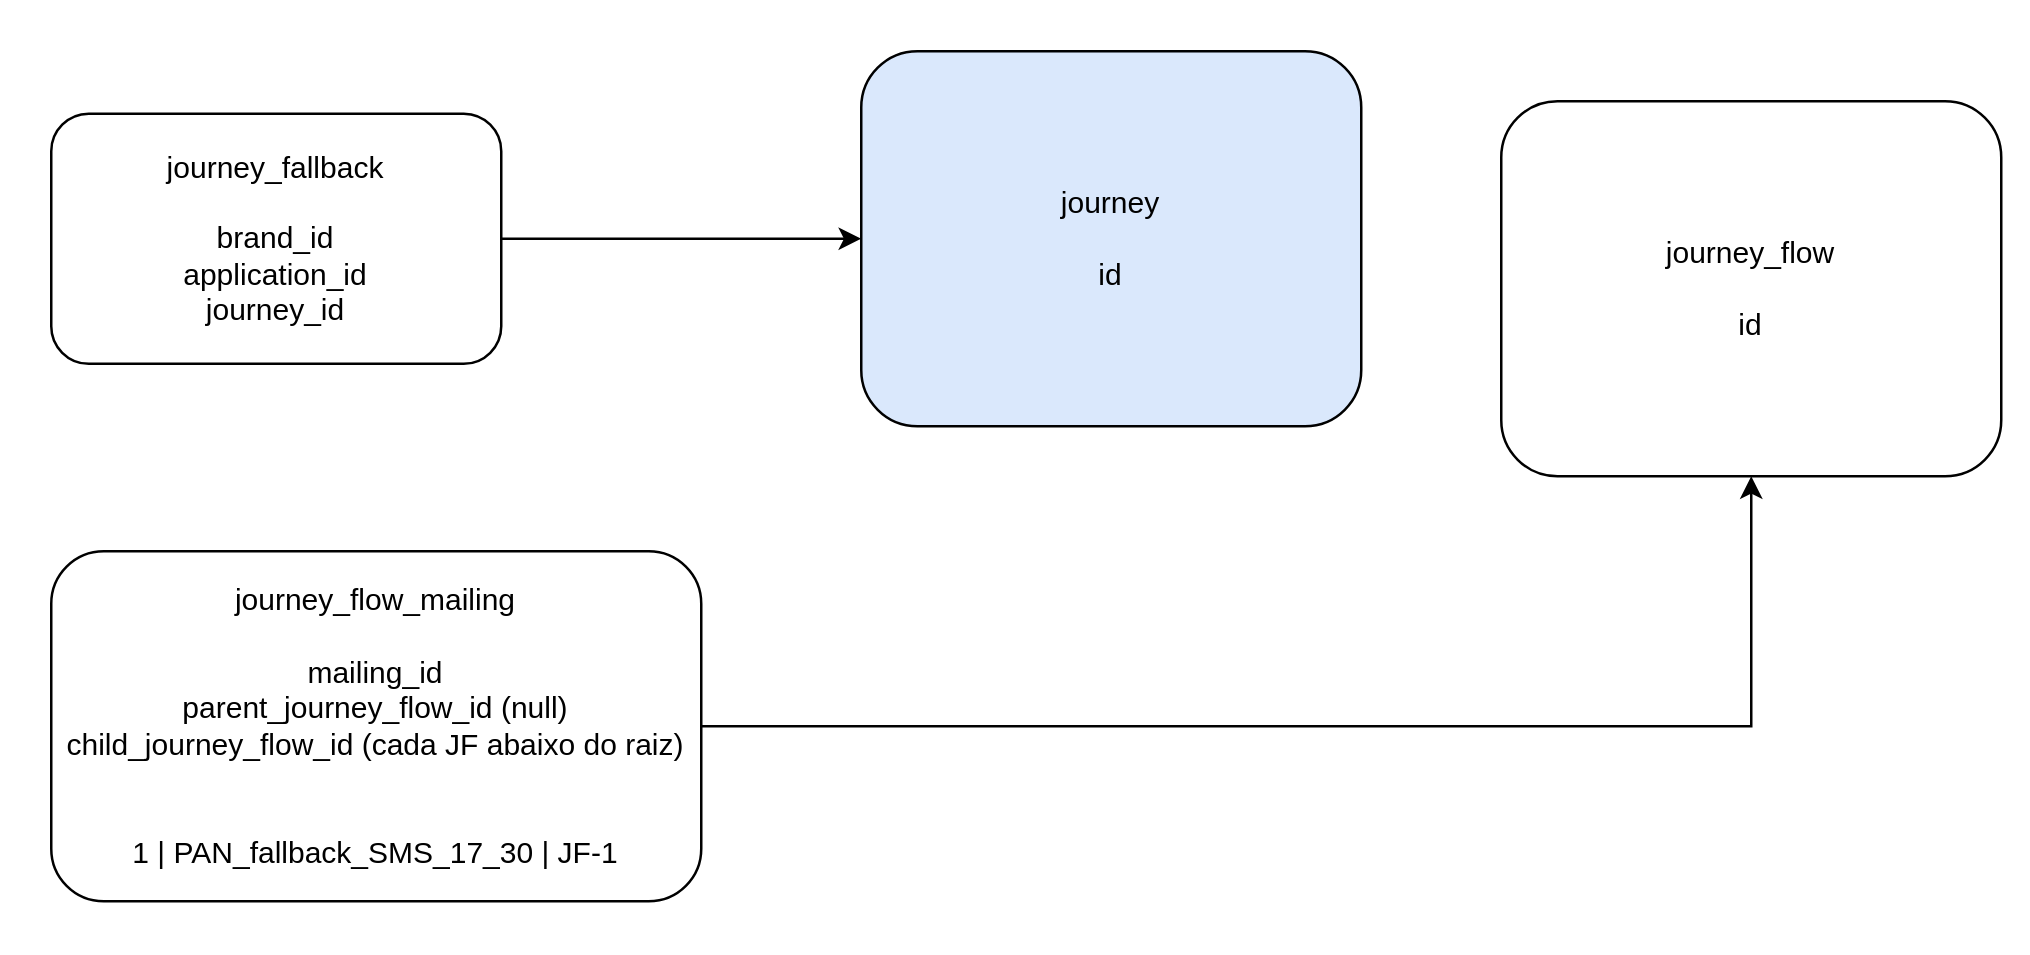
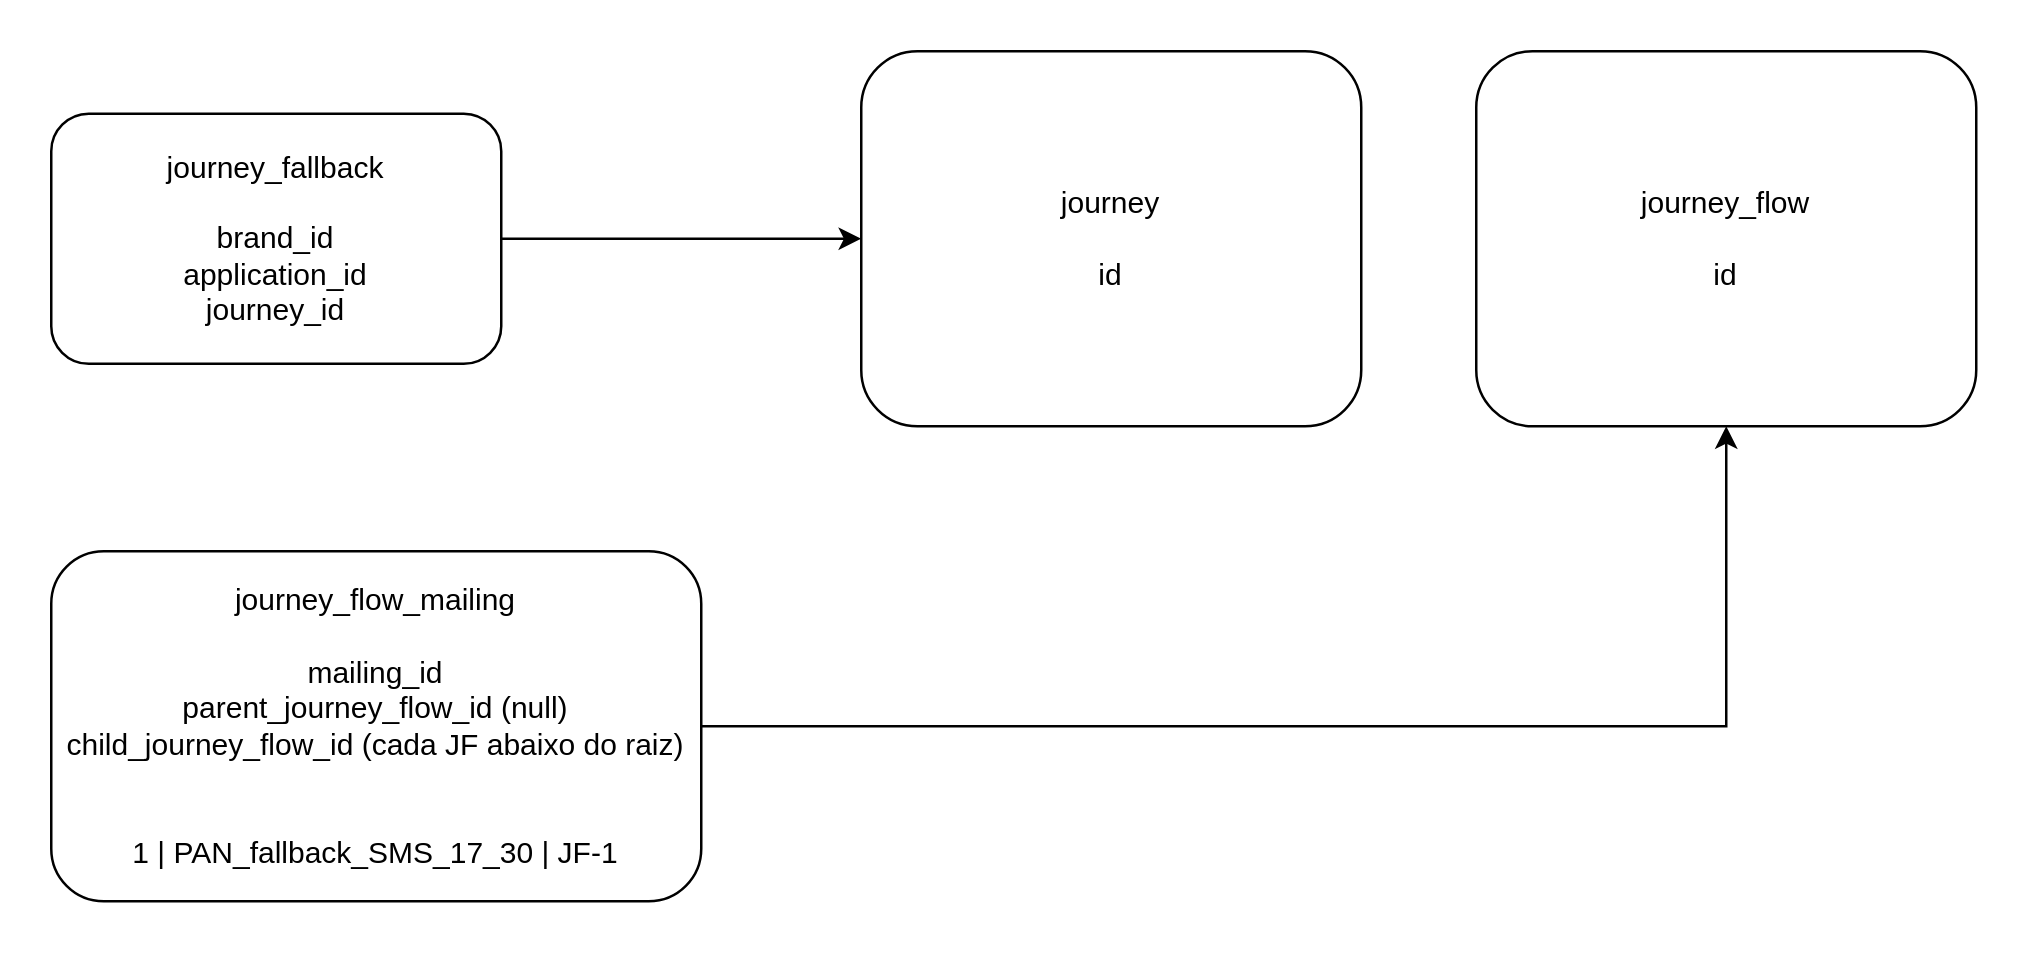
(1111, 239) -> (1111, 239)
(1751, 289) -> (1726, 239)
